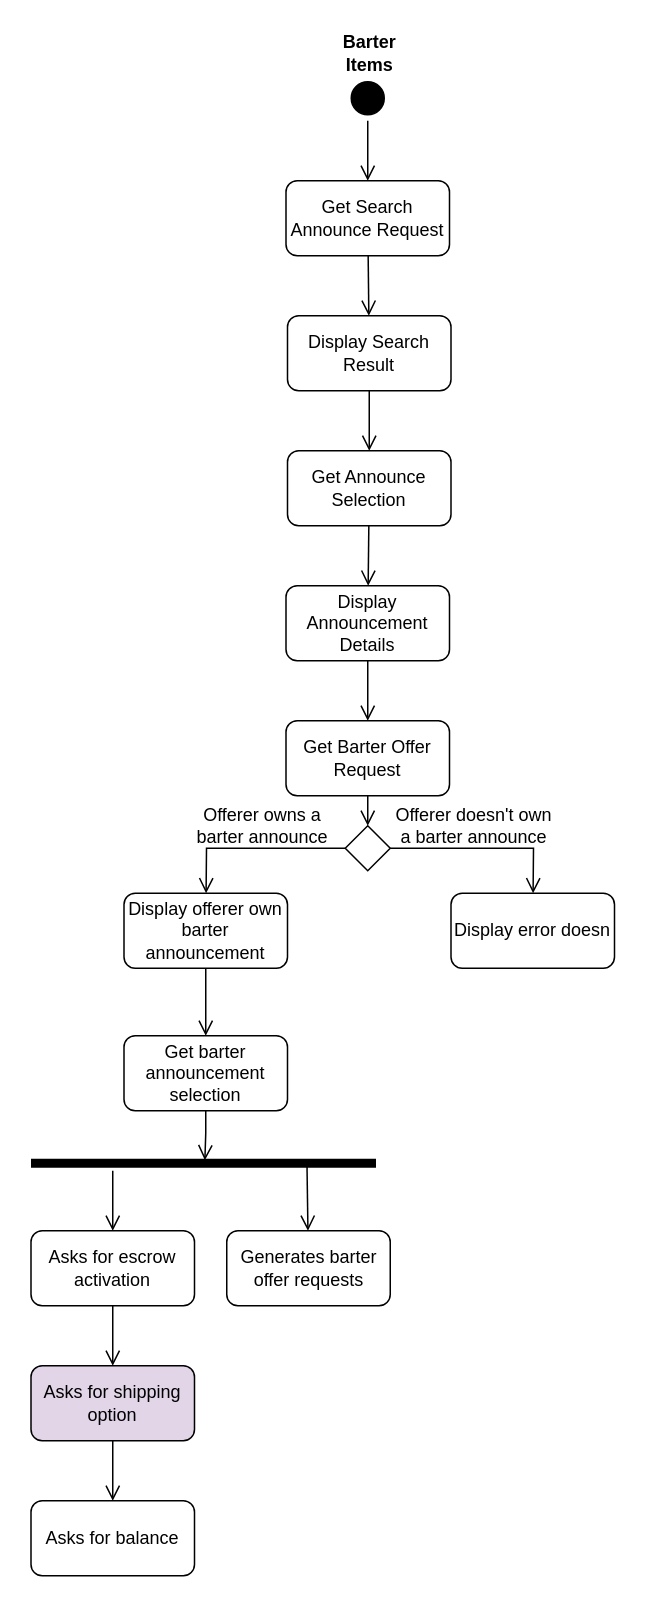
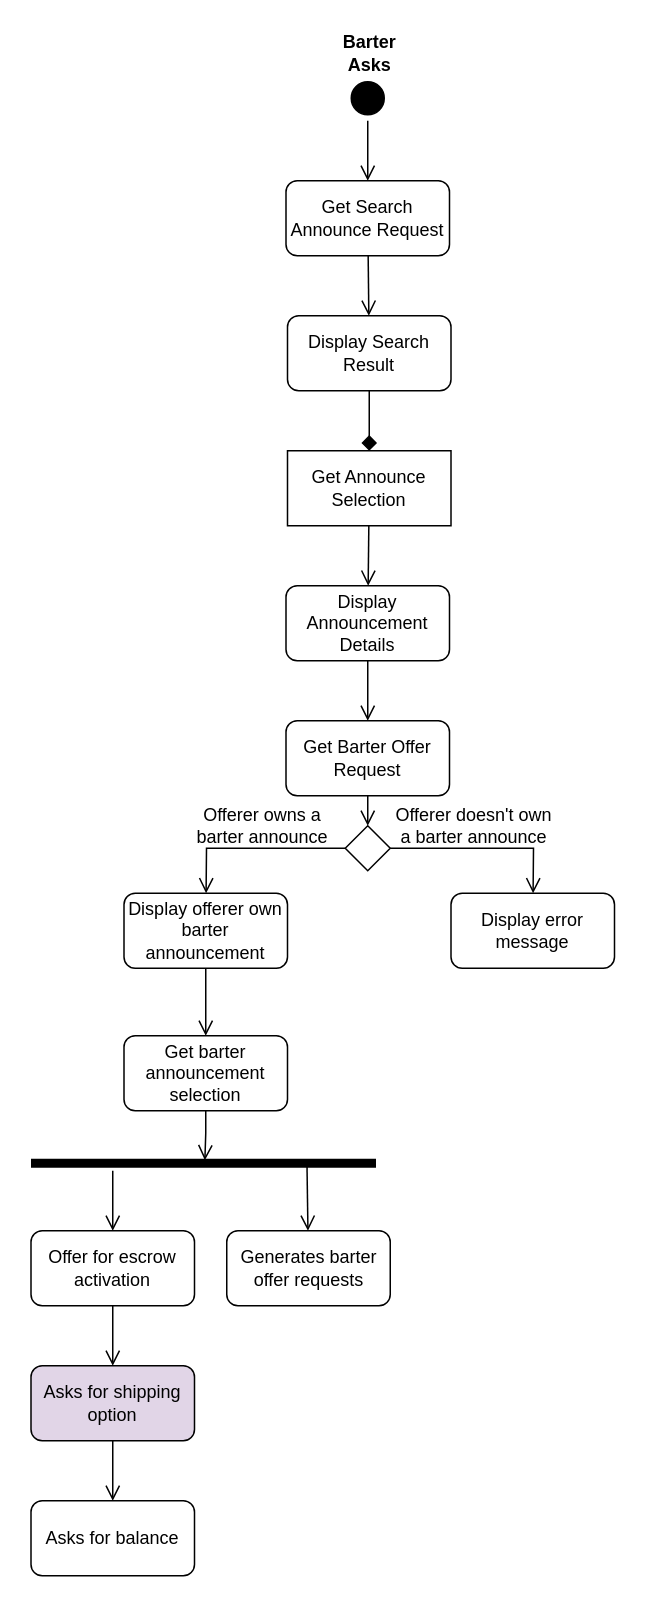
(370, 53) -> (370, 53)
(369, 440) -> (369, 435)
(369, 488) -> (369, 488)
(533, 931) -> (533, 931)
(113, 1268) -> (113, 1268)
